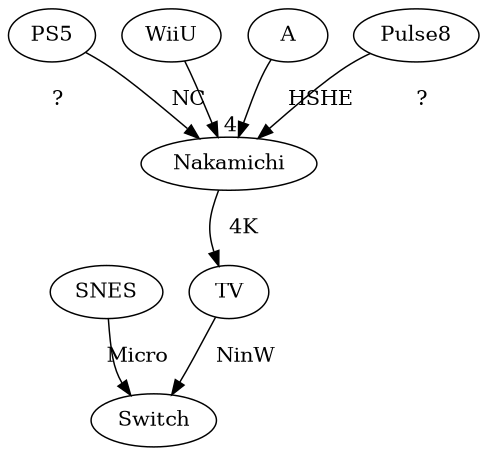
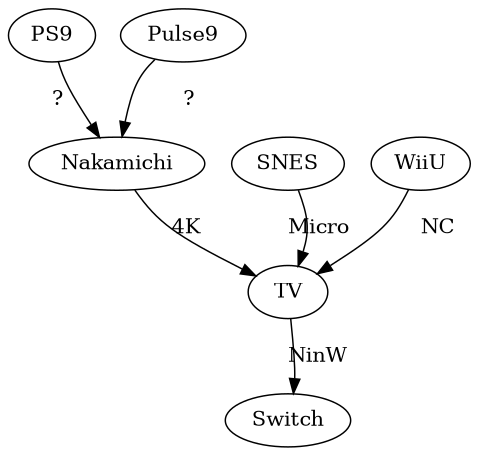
(52, 35) -> (52, 35)
(288, 35) -> none
(416, 35) -> (183, 35)
(199, 92) -> (376, 234)
(112, 352) -> (307, 221)
